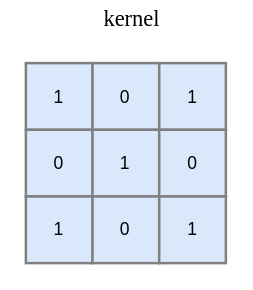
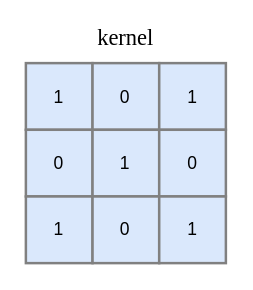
(132, 19) -> (126, 38)
